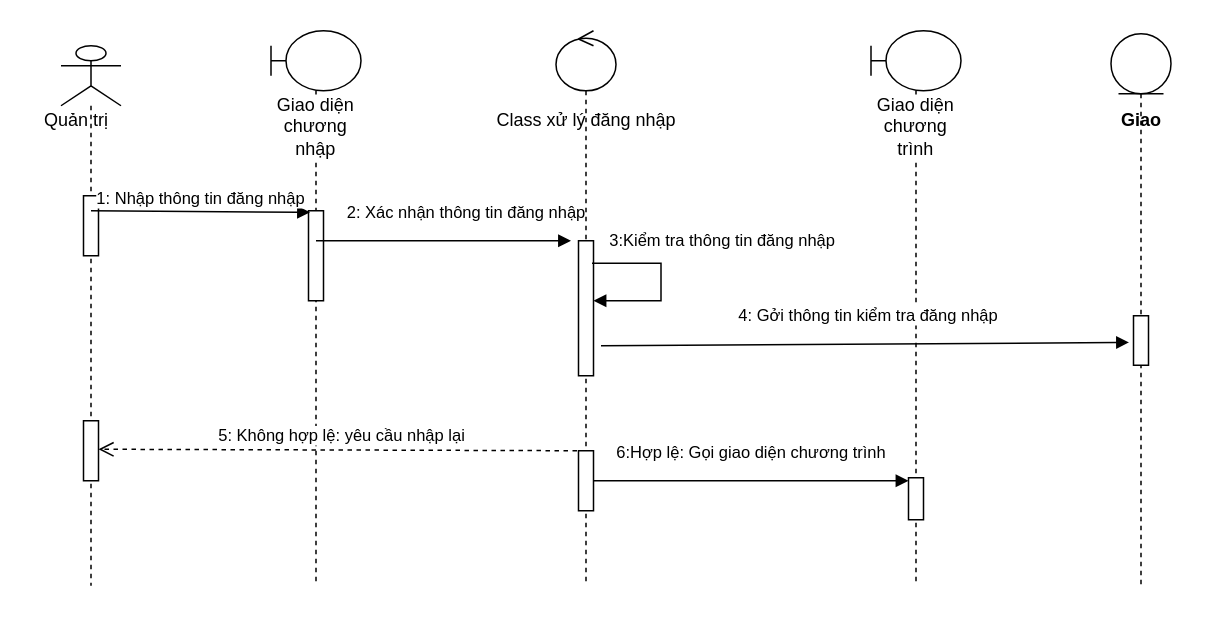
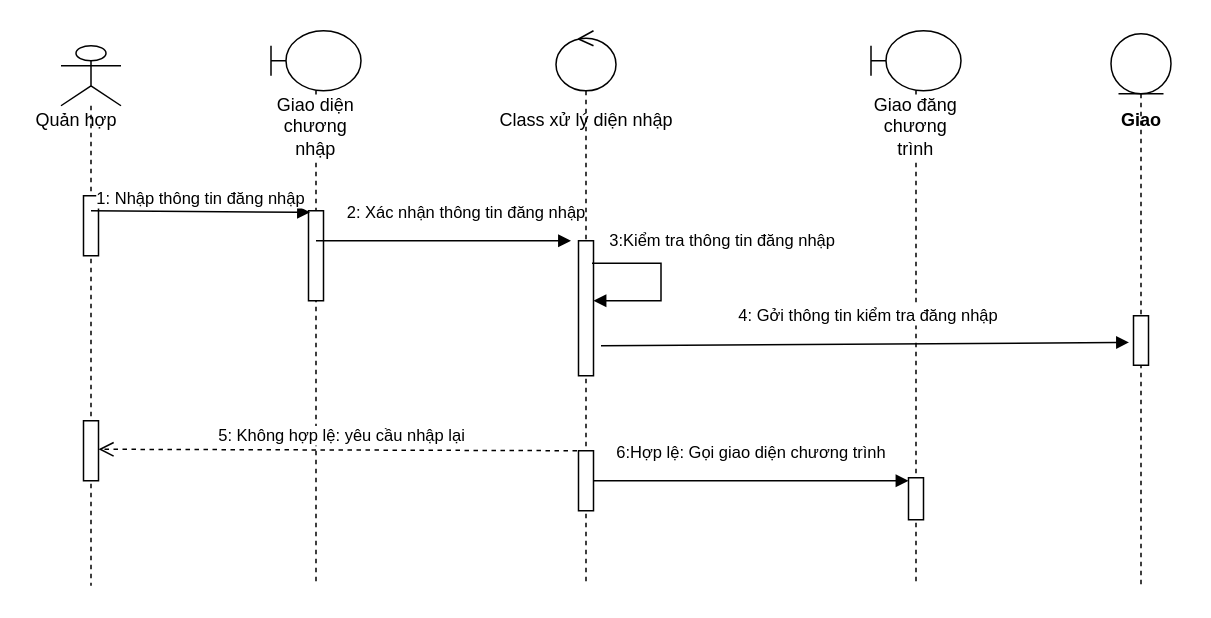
(77, 121) -> (77, 121)
(587, 121) -> (587, 121)
(916, 128) -> (916, 128)
